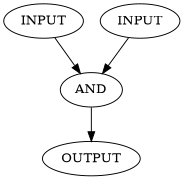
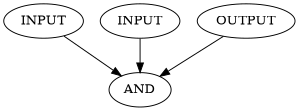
(91, 120) -> (196, 54)
